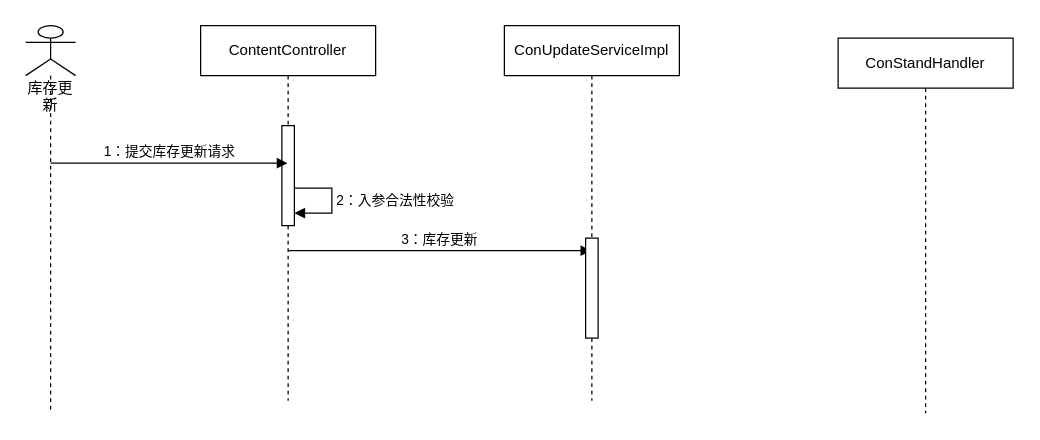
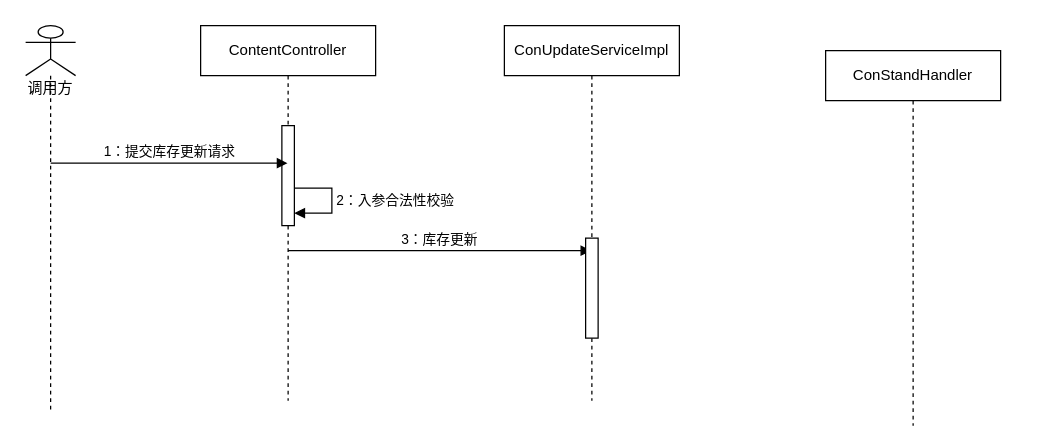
(51, 97) -> (51, 88)
(926, 226) -> (913, 238)
